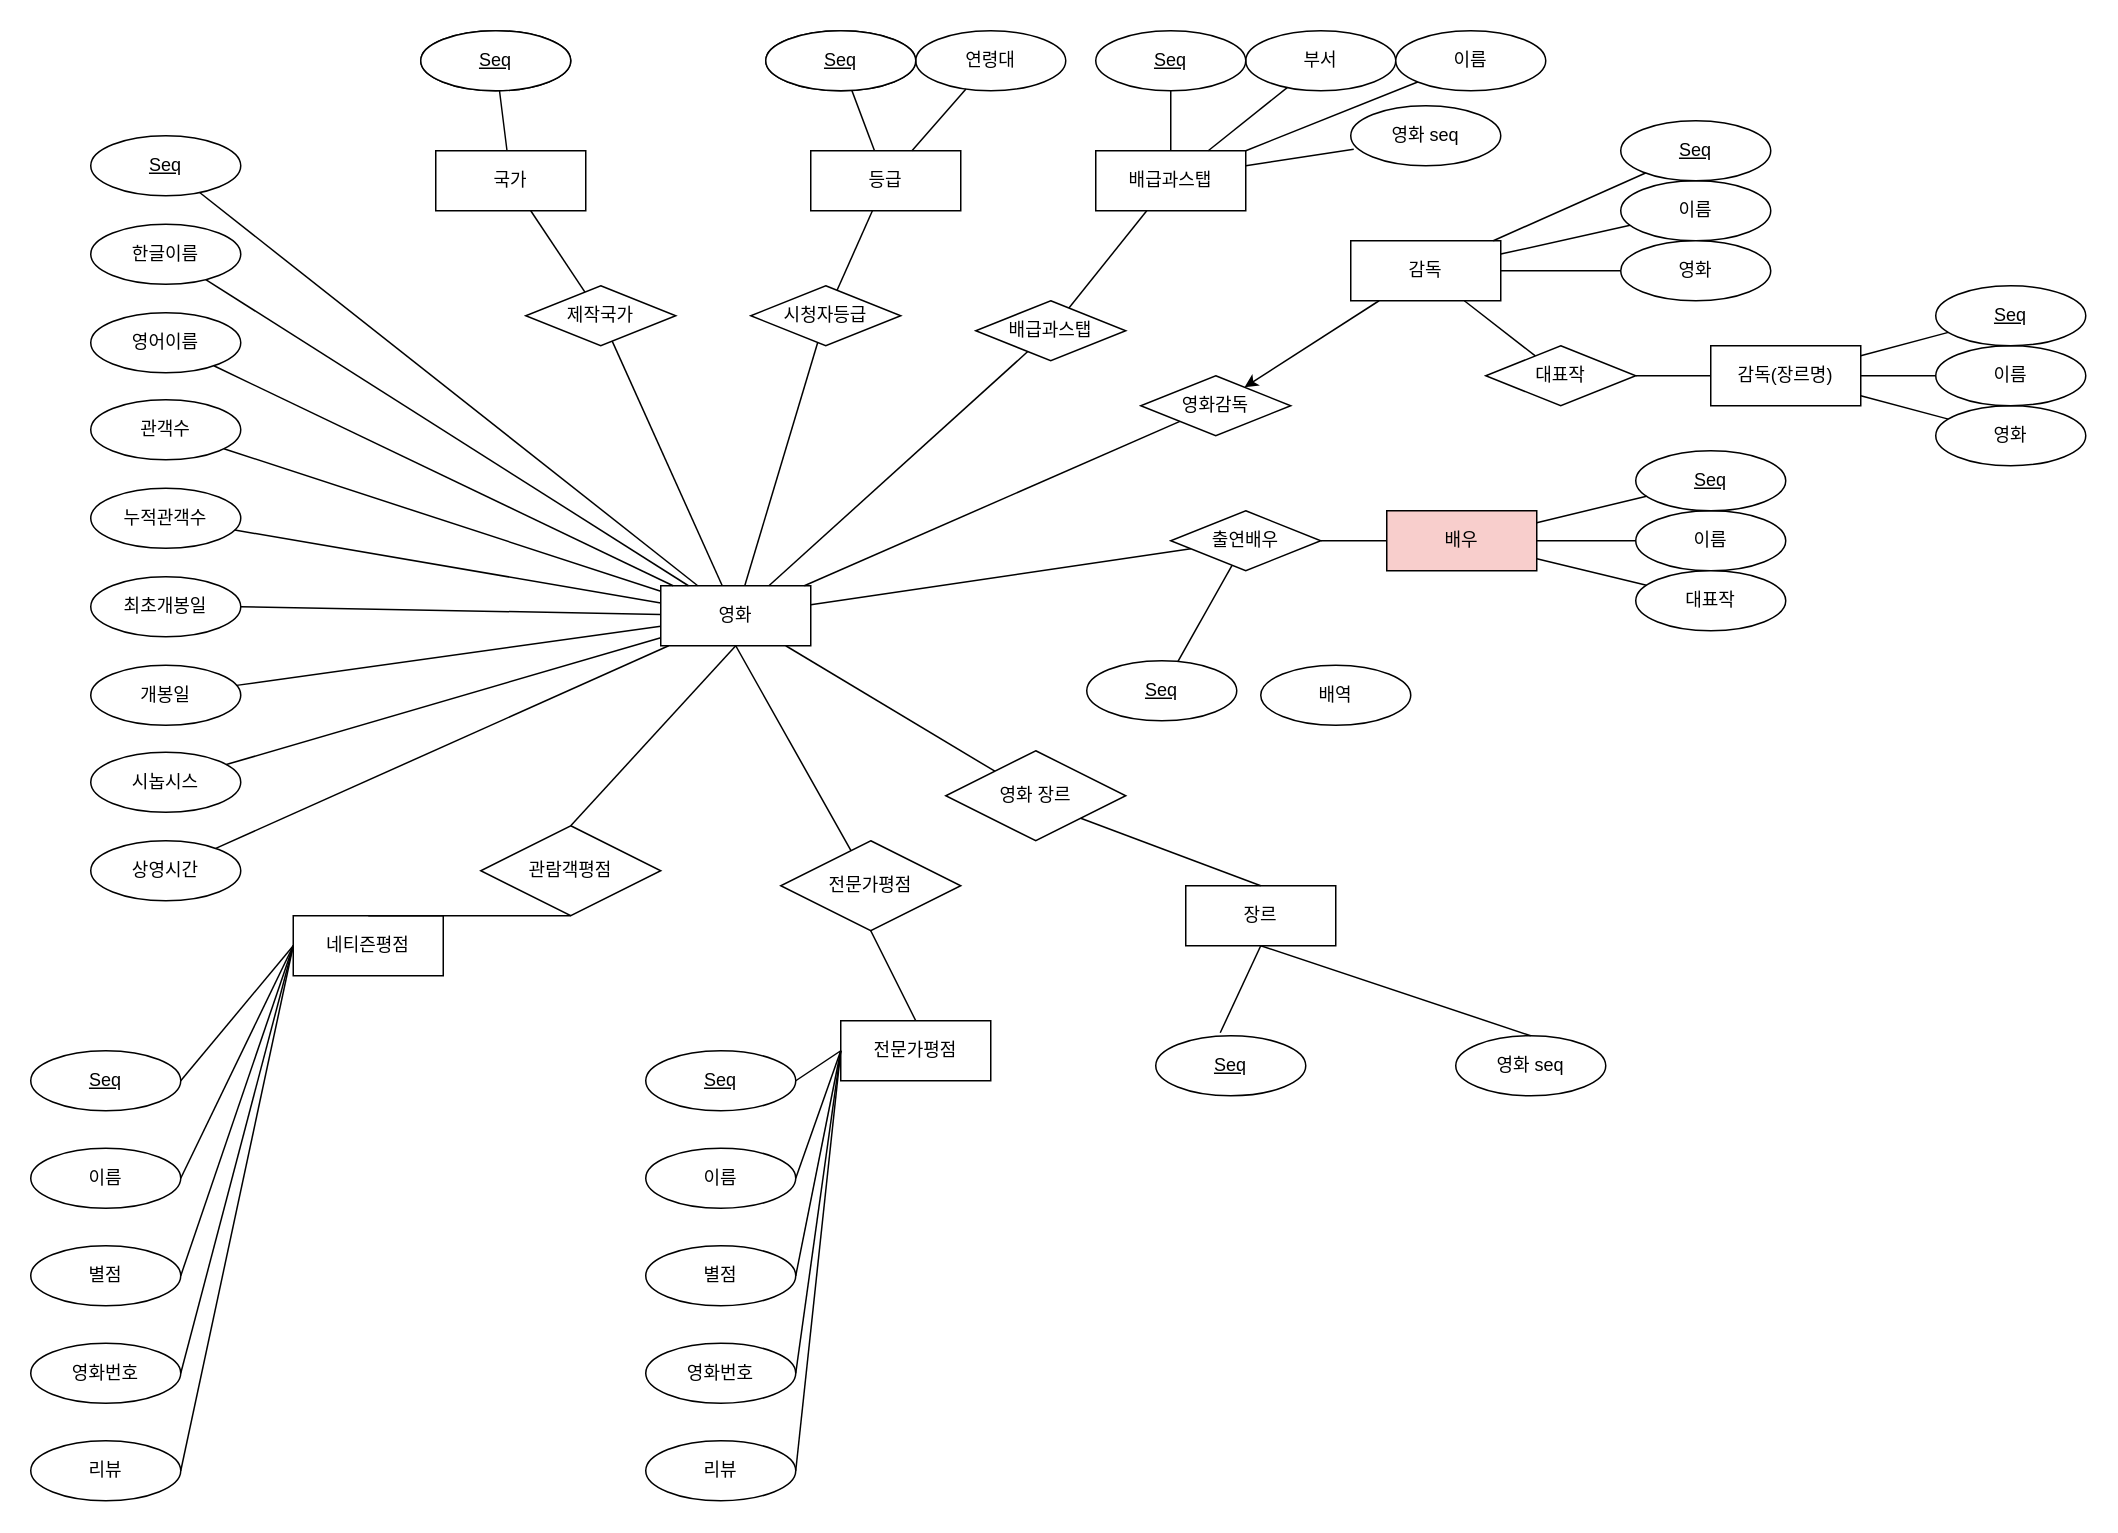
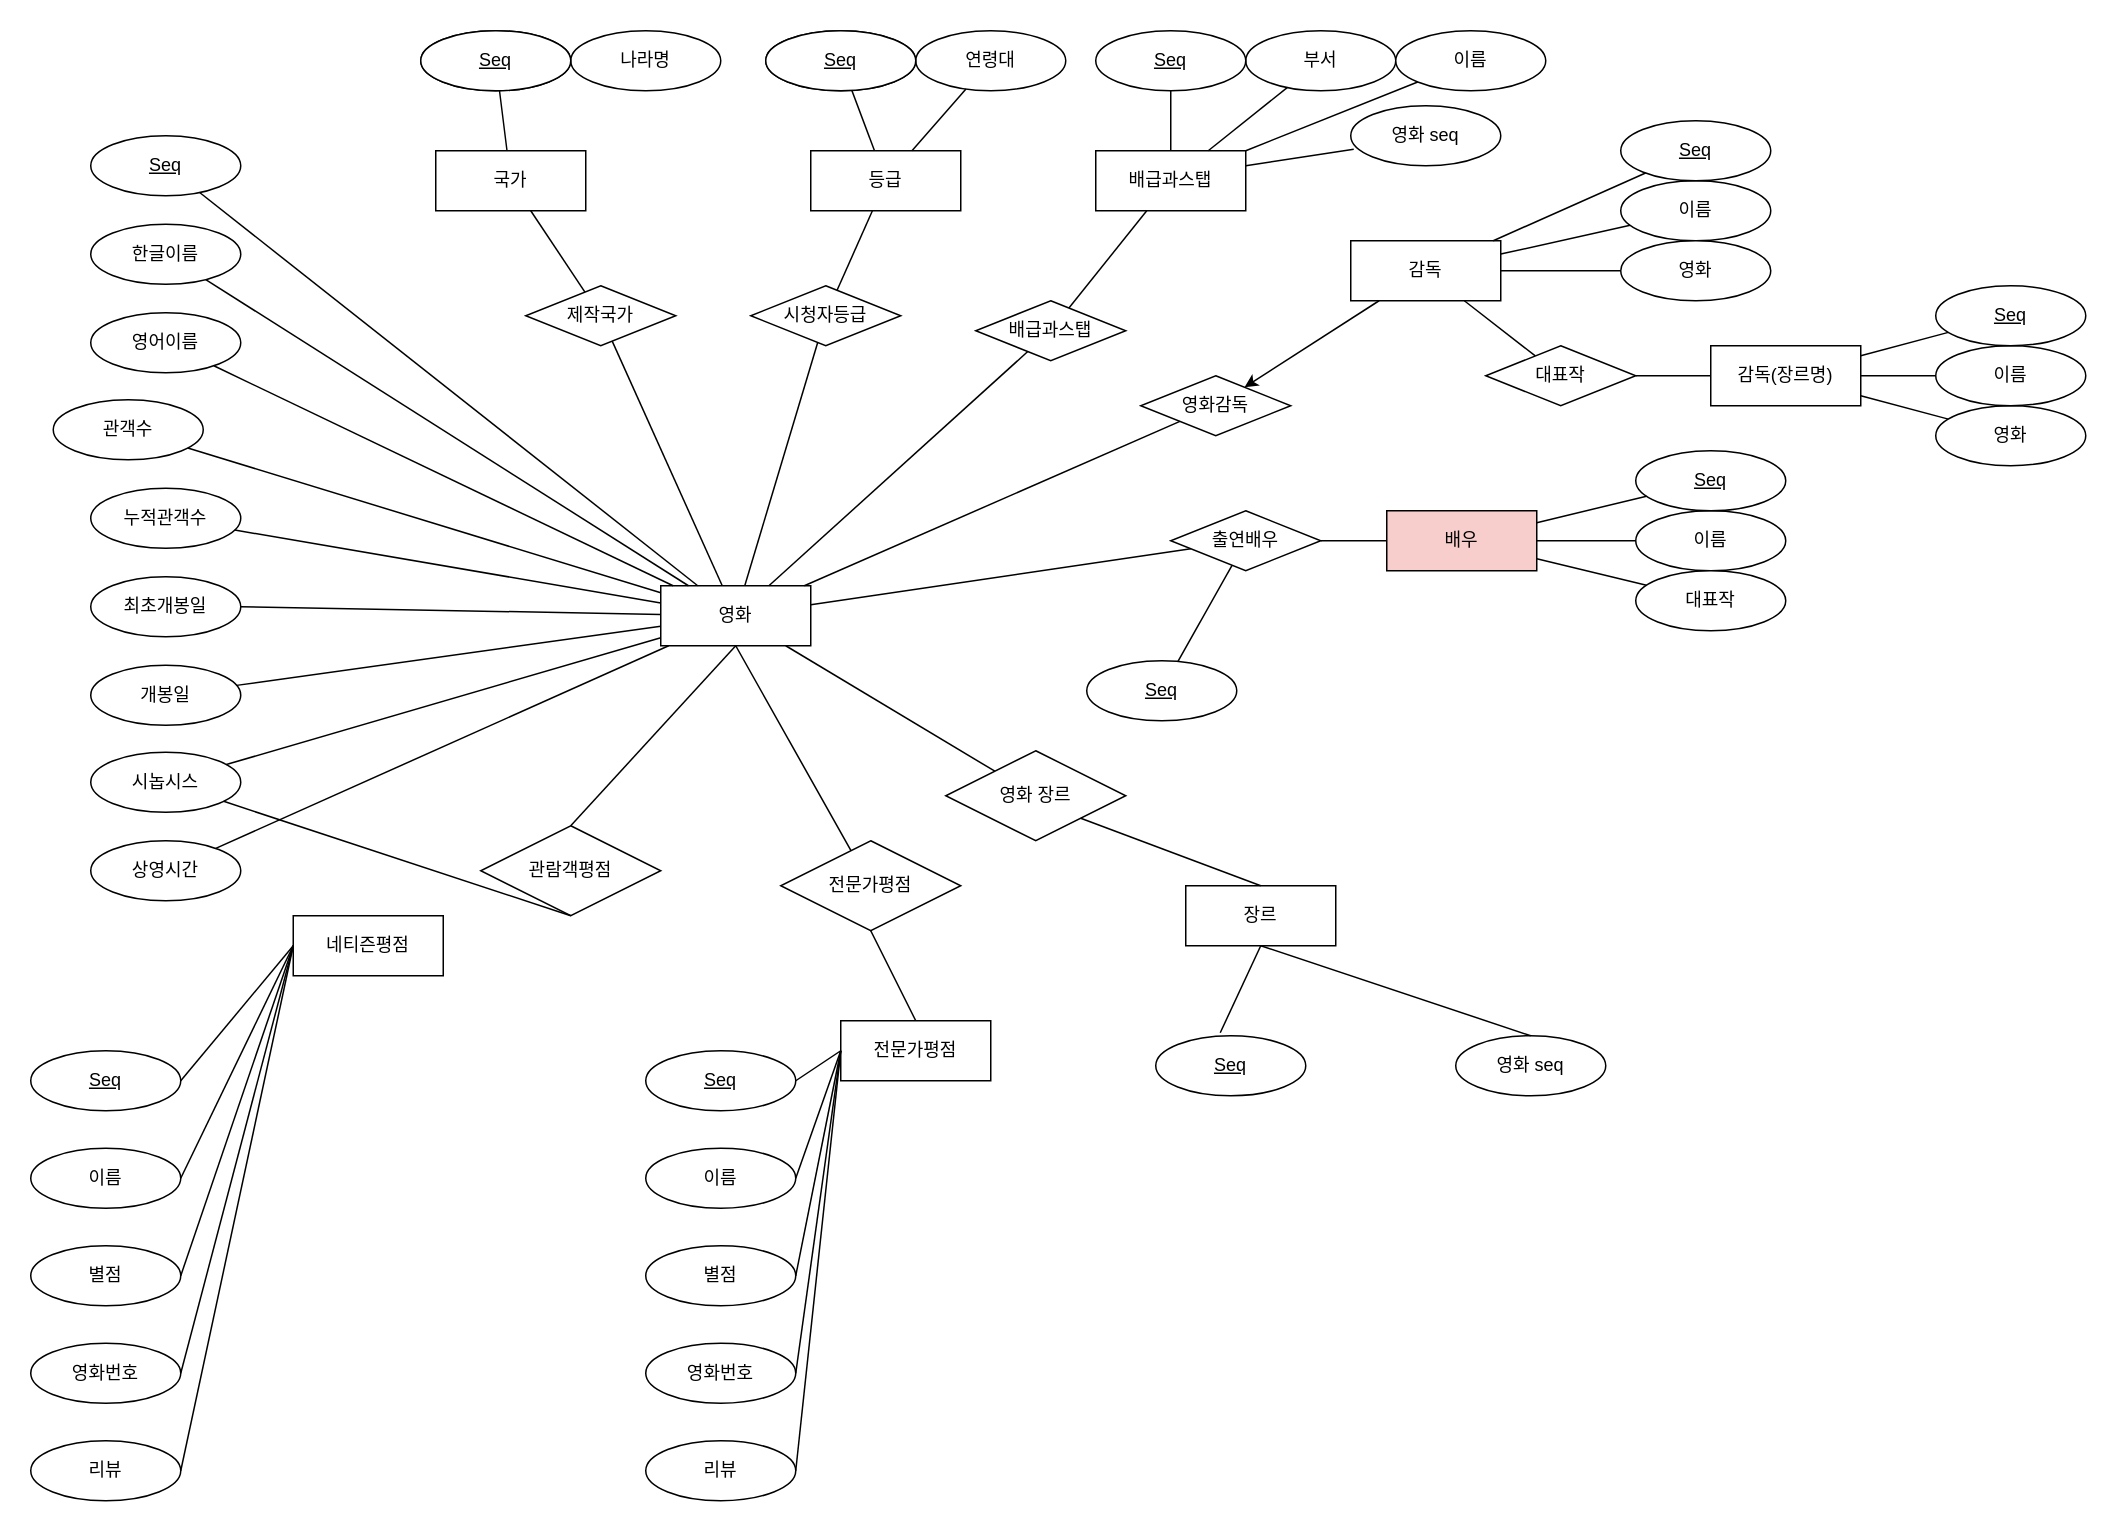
none -> (646, 61)
(166, 430) -> (128, 430)
(1336, 695) -> none
(507, 916) -> (397, 858)
